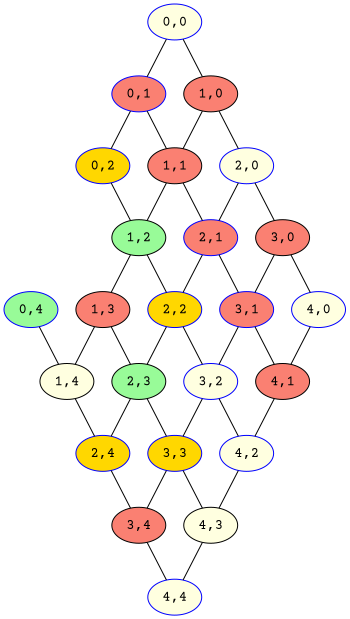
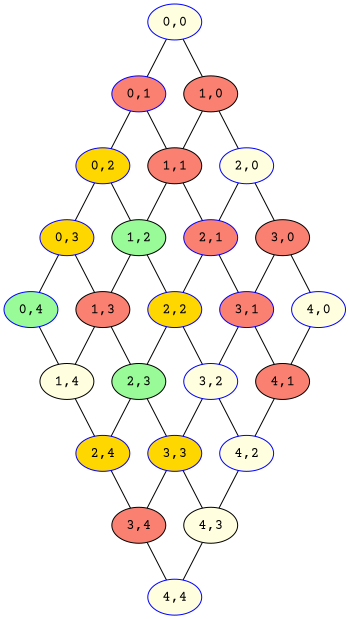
none -> (67, 238)
